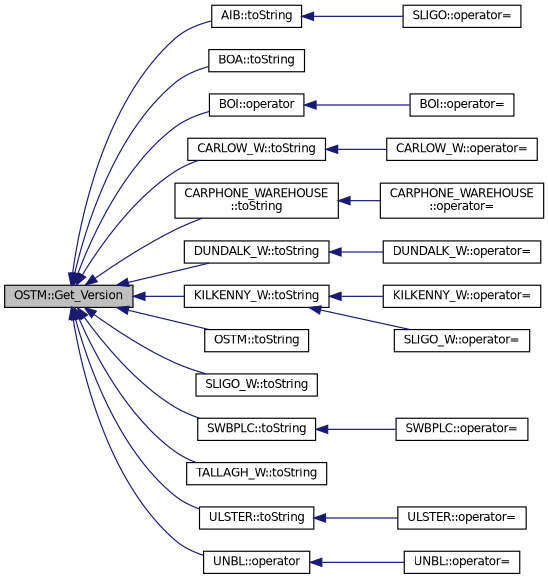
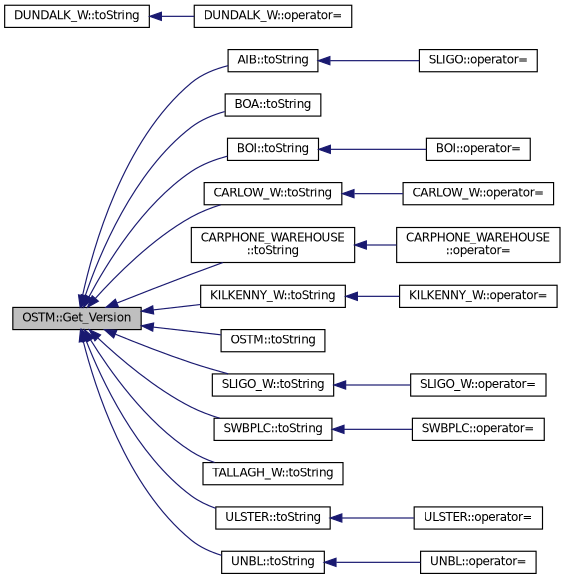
(257, 105) -> (273, 149)
(169, 273) -> none
(365, 320) -> (378, 385)
(257, 562) -> (273, 562)
